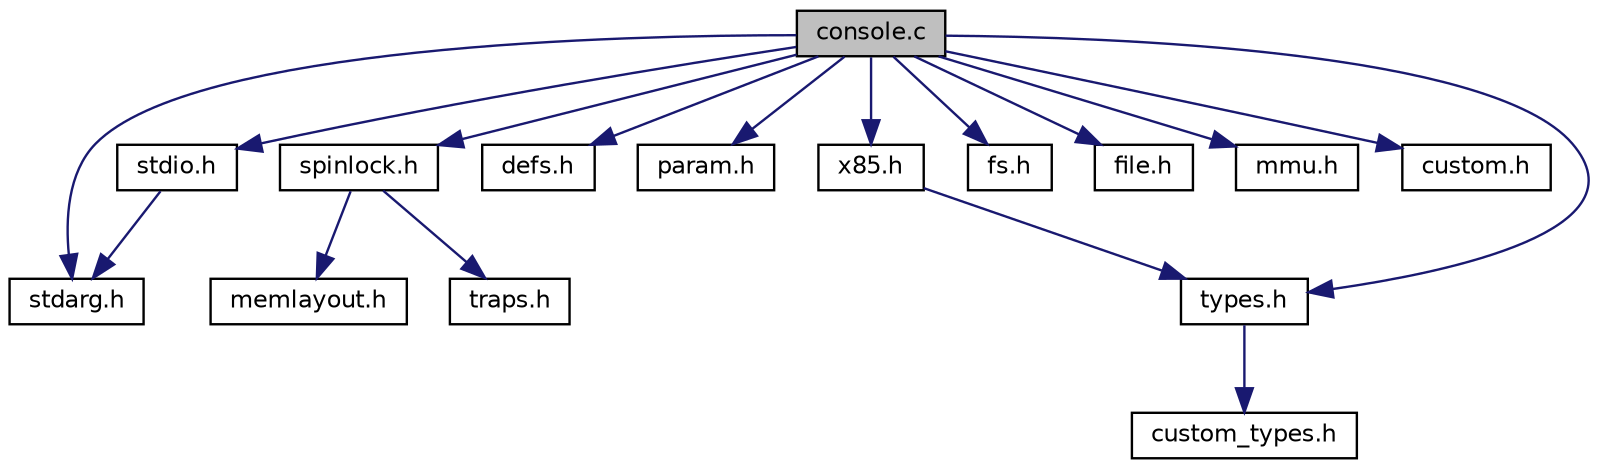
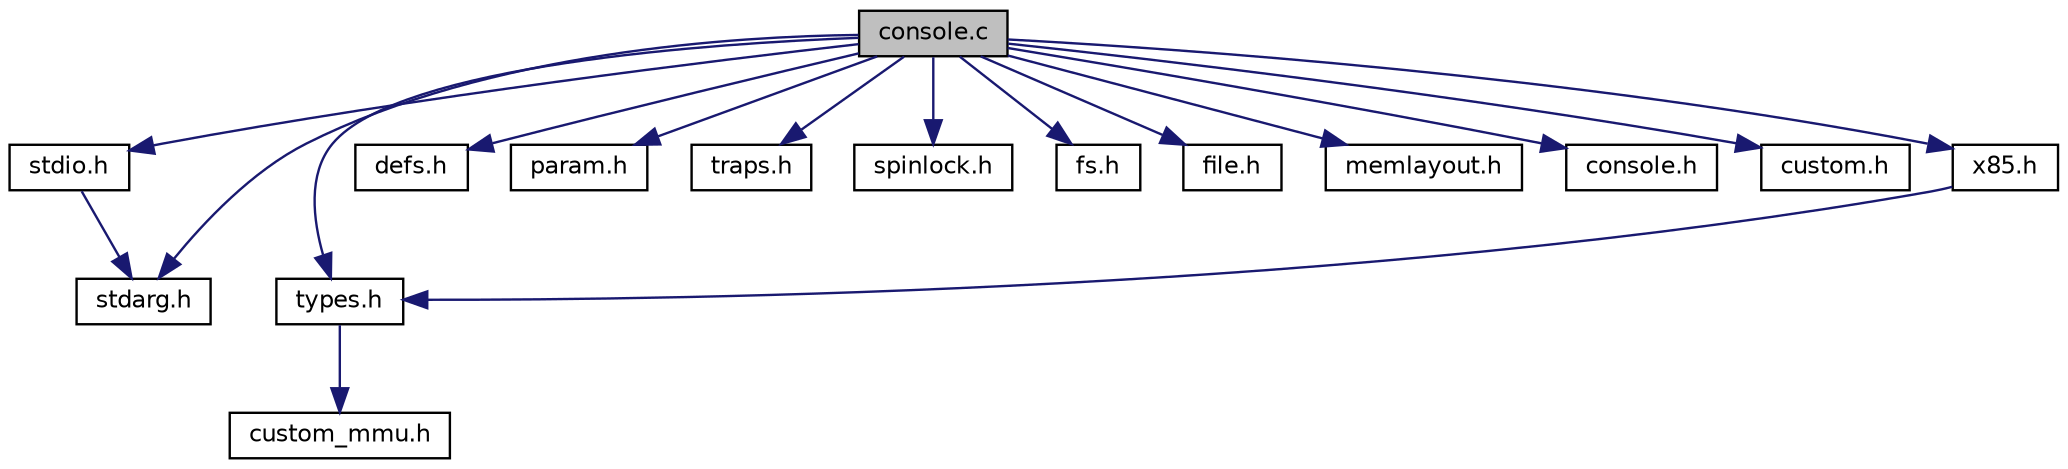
(1297, 168) -> (1642, 168)
(338, 224) -> (1165, 97)
(425, 227) -> (853, 93)
(1244, 436) -> (340, 436)
